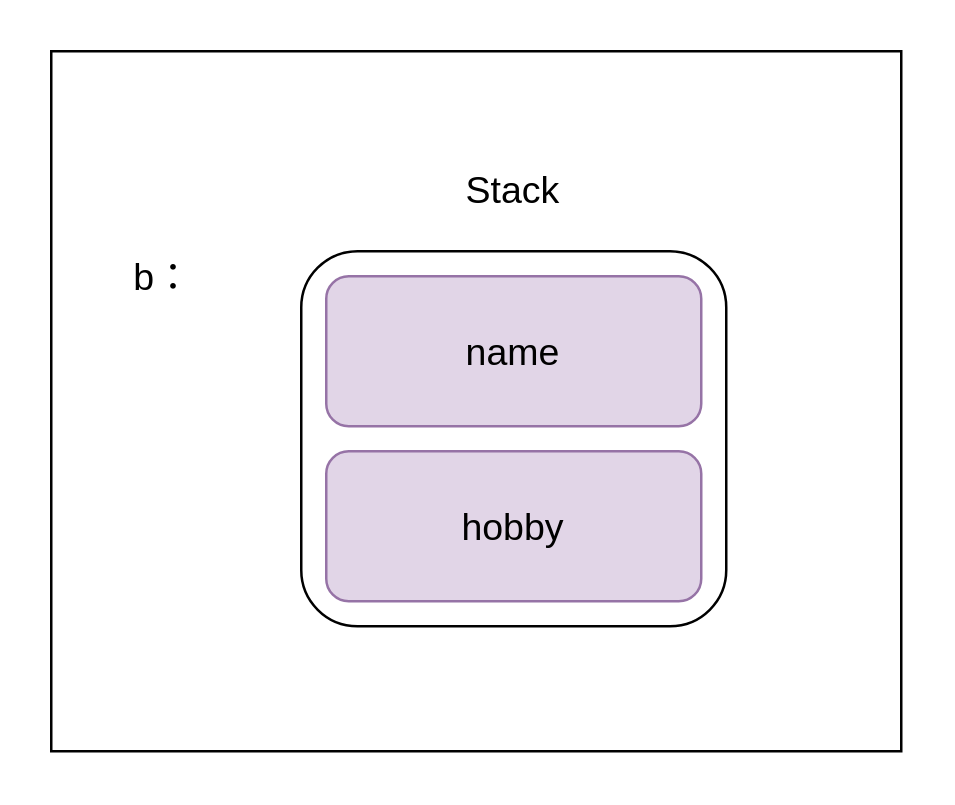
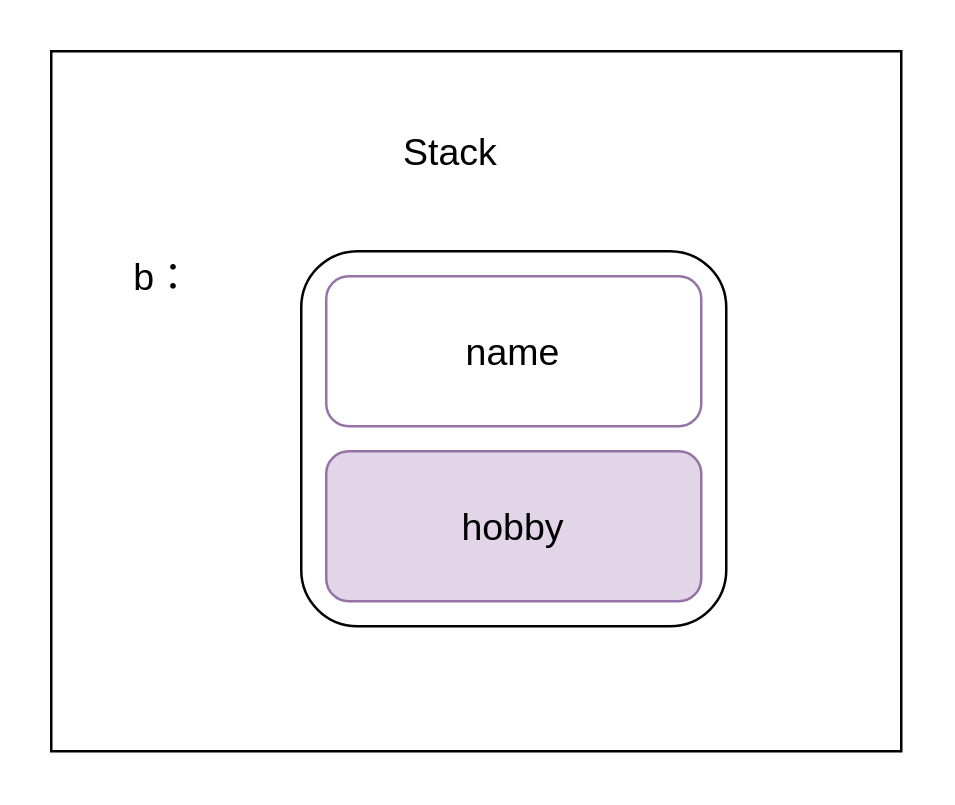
(514, 189) -> (451, 151)
(514, 351) -> (514, 351)
